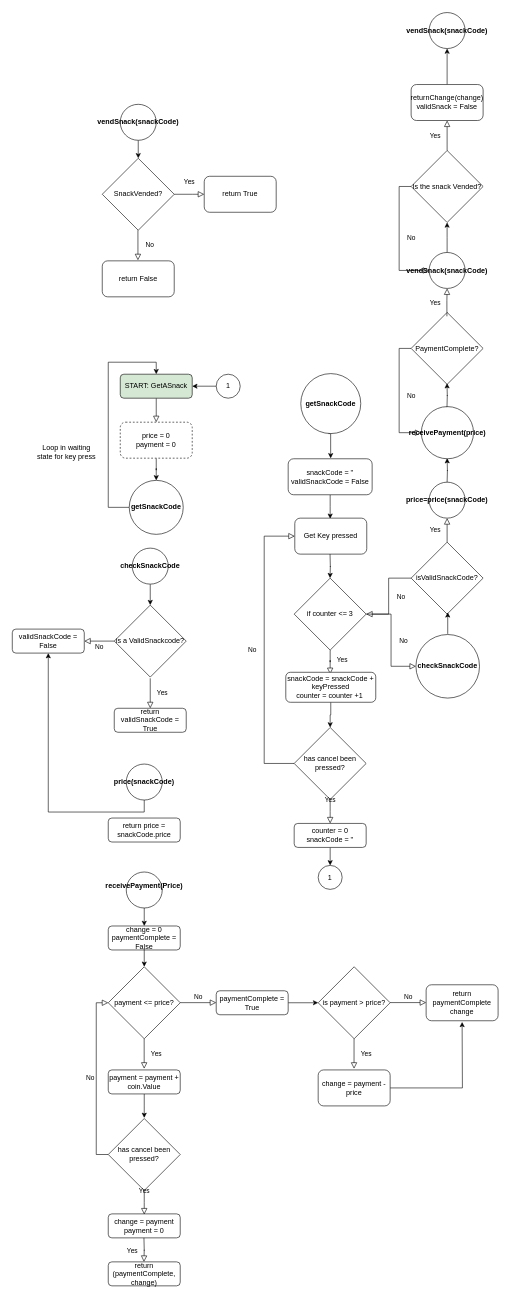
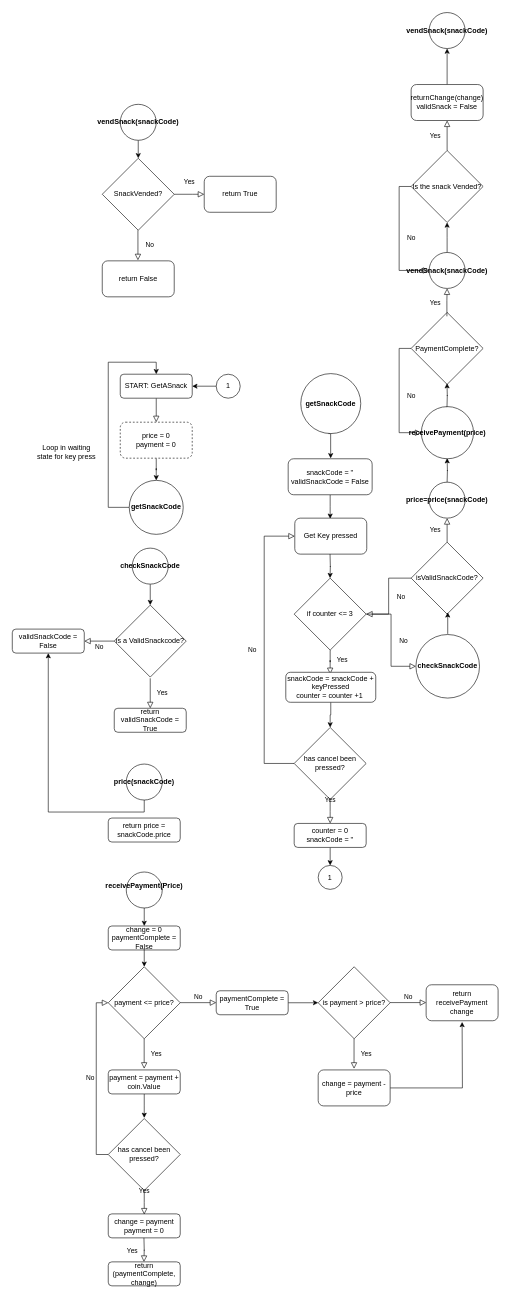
(156, 386) -> (156, 386)
(462, 1003) -> (462, 1003)
